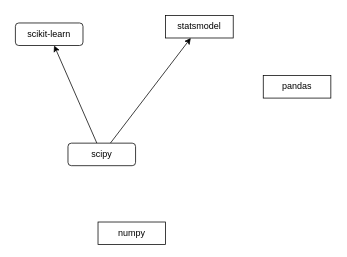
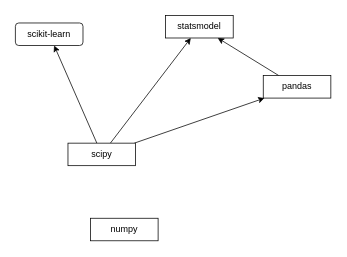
none -> (250, 58)
none -> (197, 121)
(102, 154) -> (102, 154)
(132, 233) -> (124, 229)
